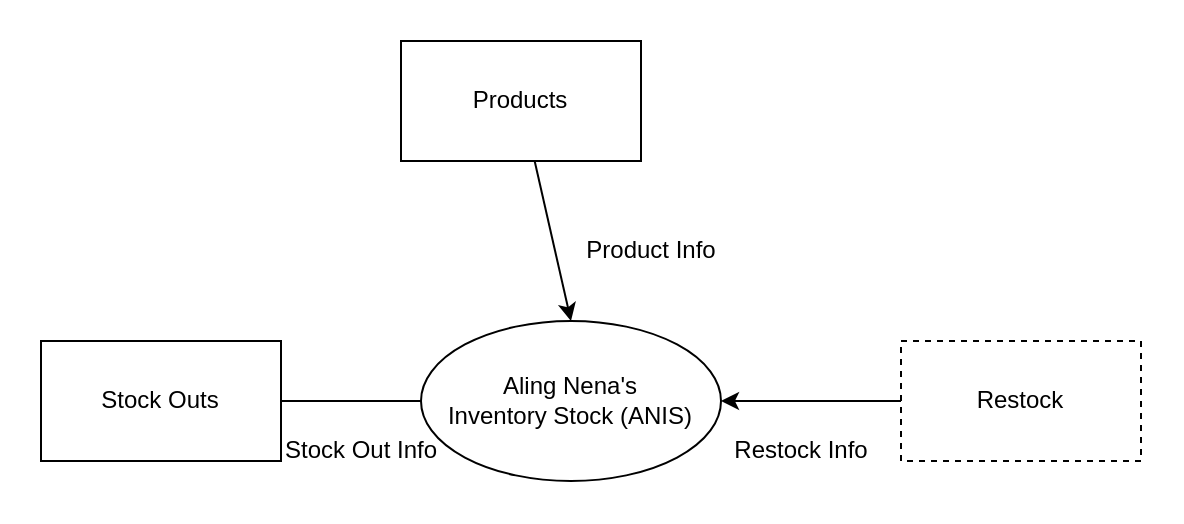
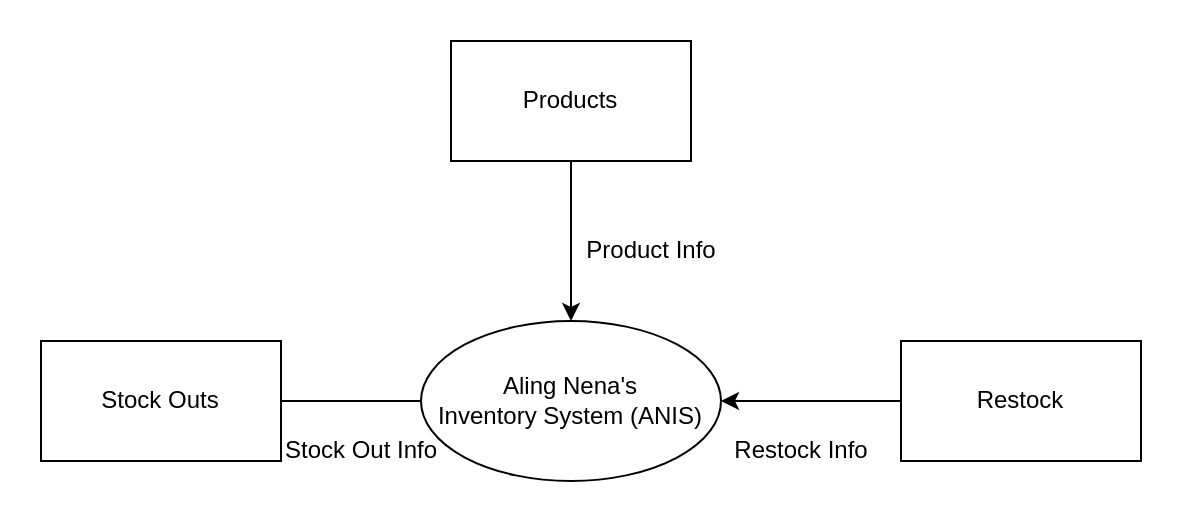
(521, 101) -> (571, 101)
(571, 401) -> (571, 401)
(1021, 401) -> (1021, 401)
